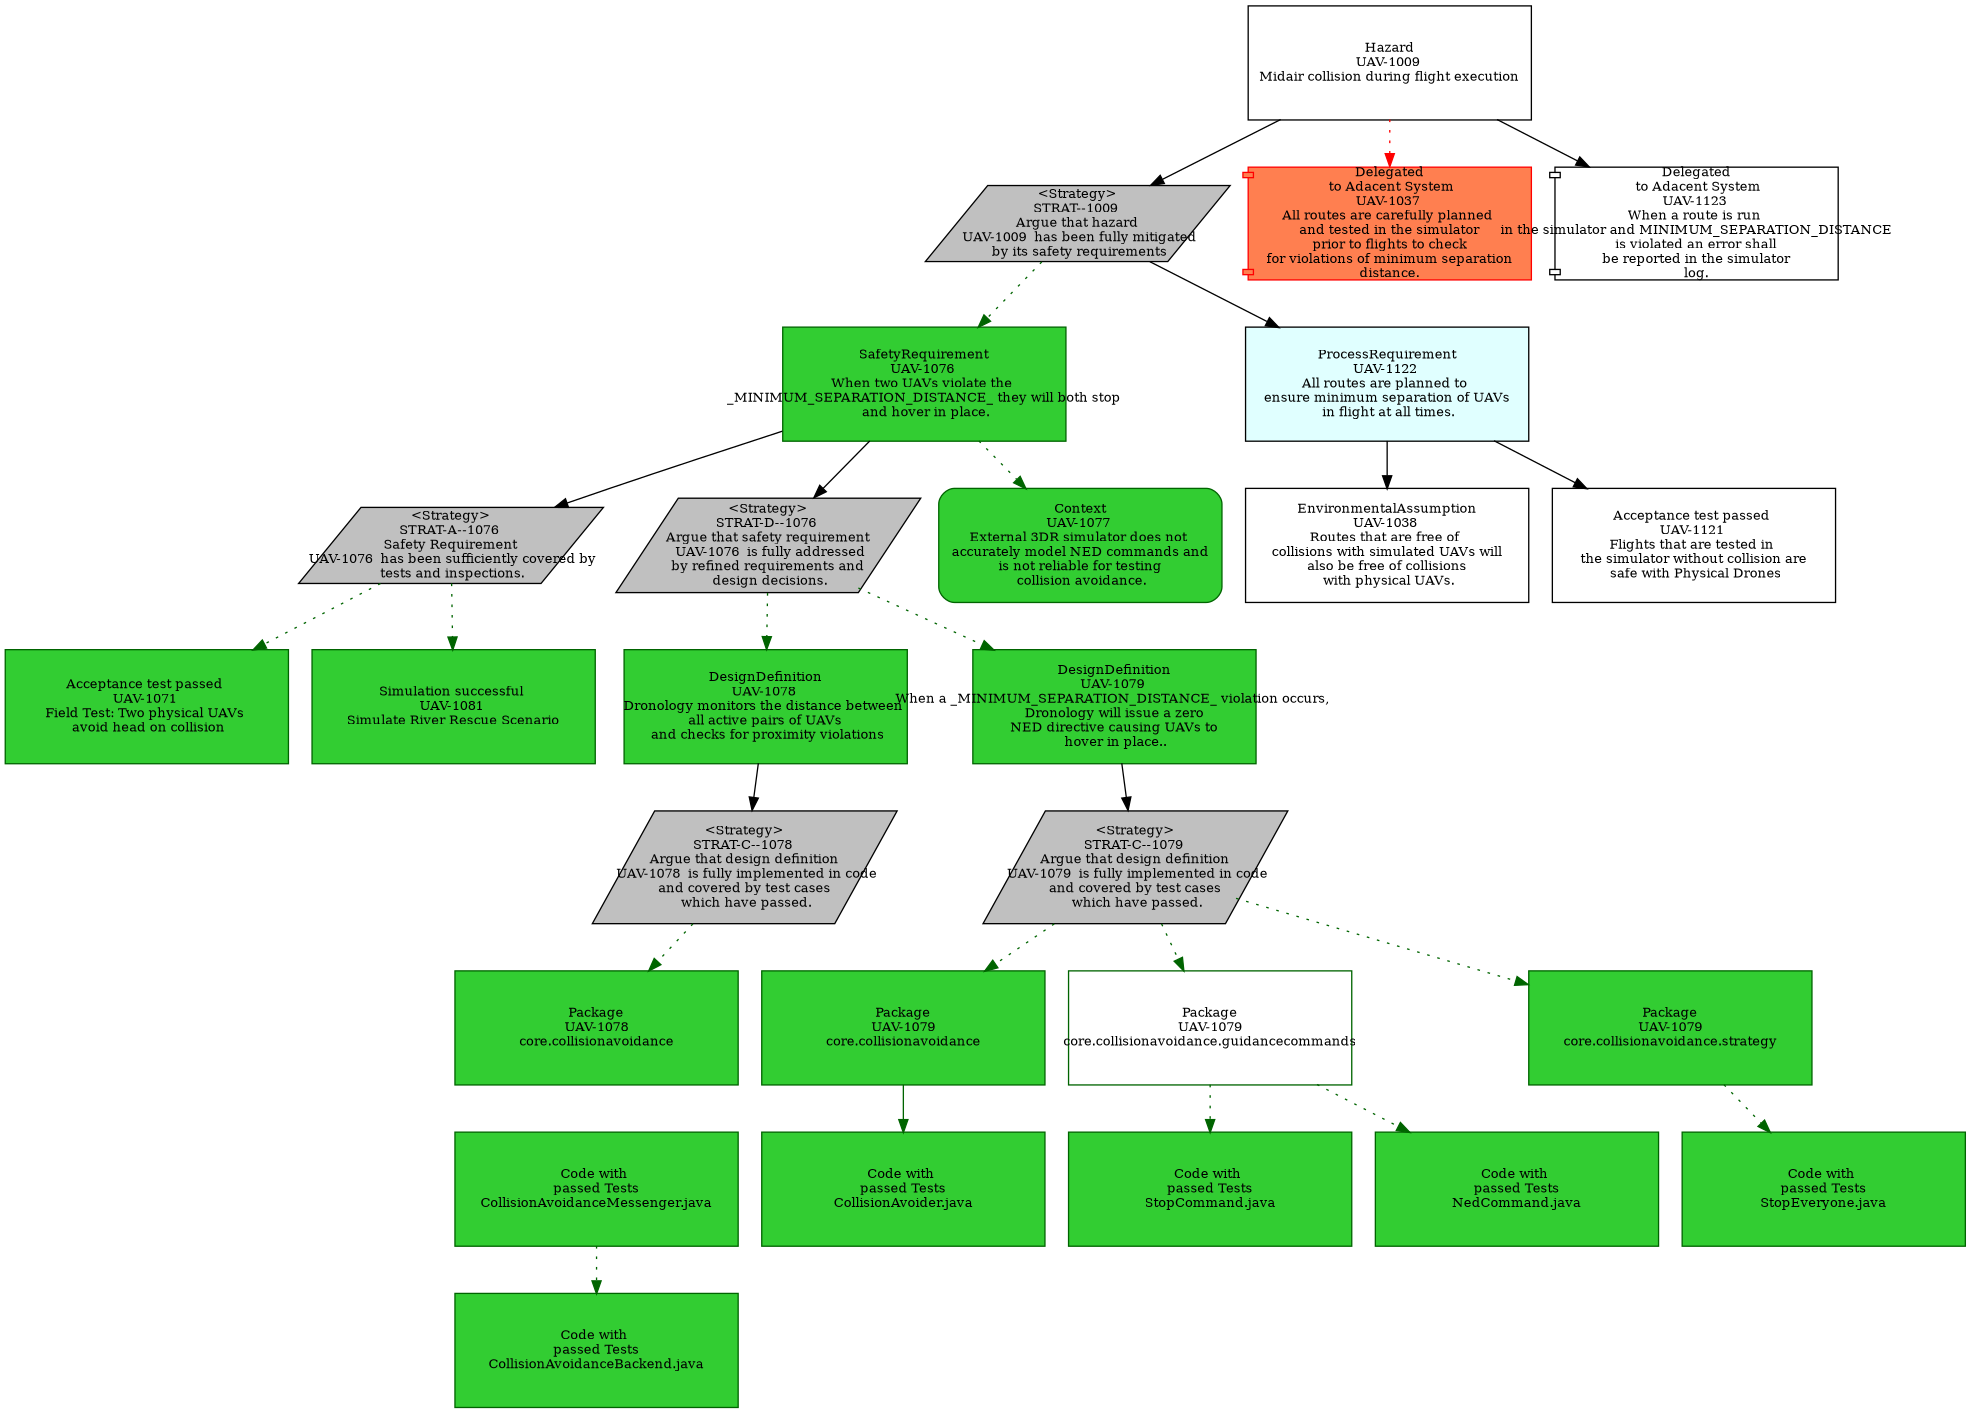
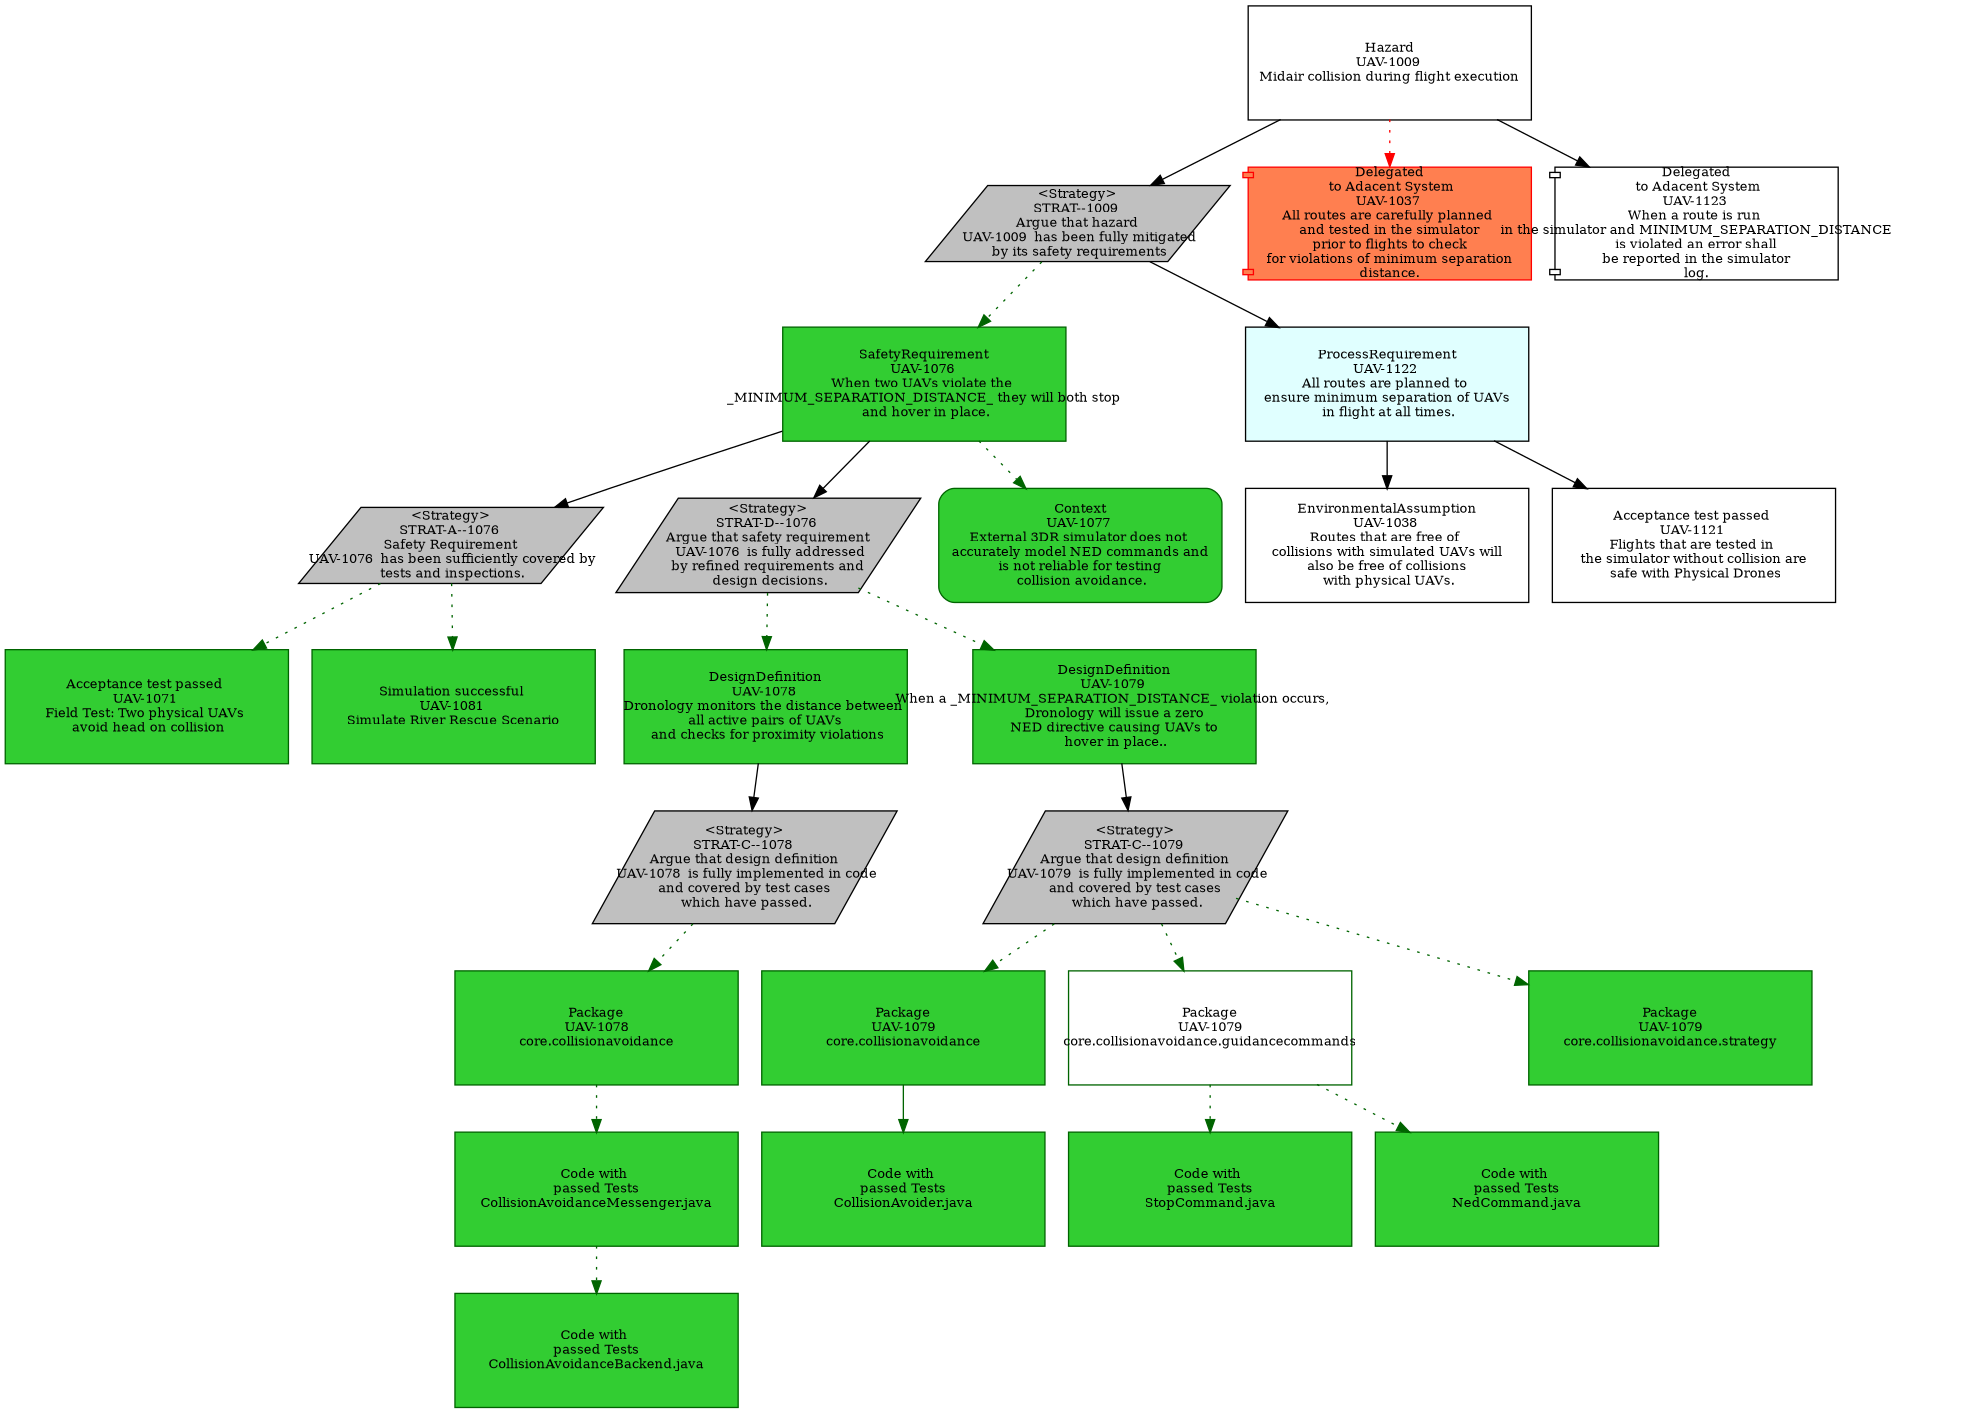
none -> (597, 1102)
(1824, 1189) -> none
